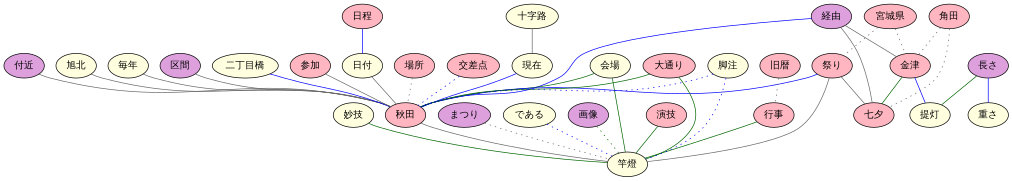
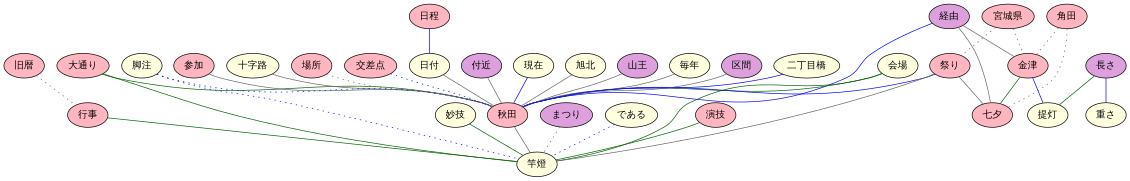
(532, 41) -> (383, 89)
none -> (638, 66)
(588, 115) -> none
